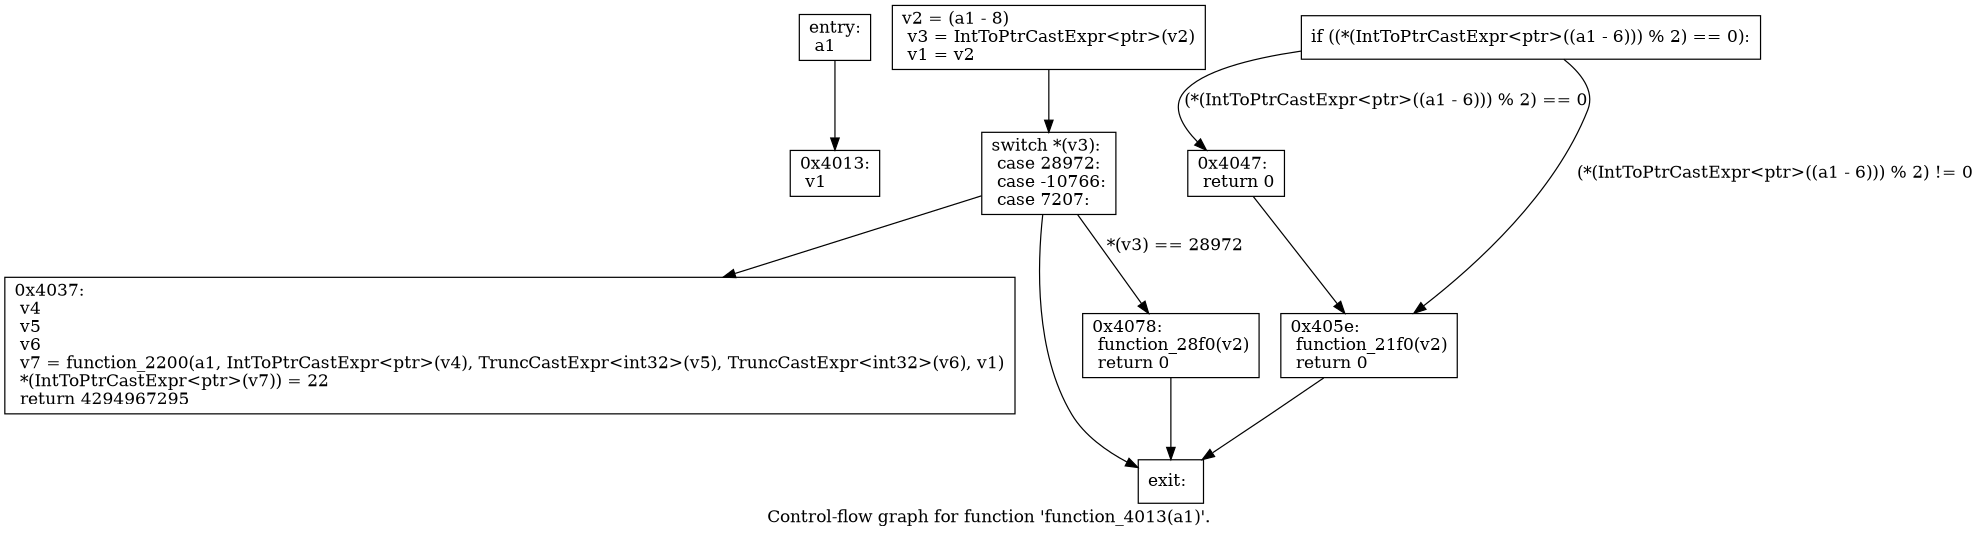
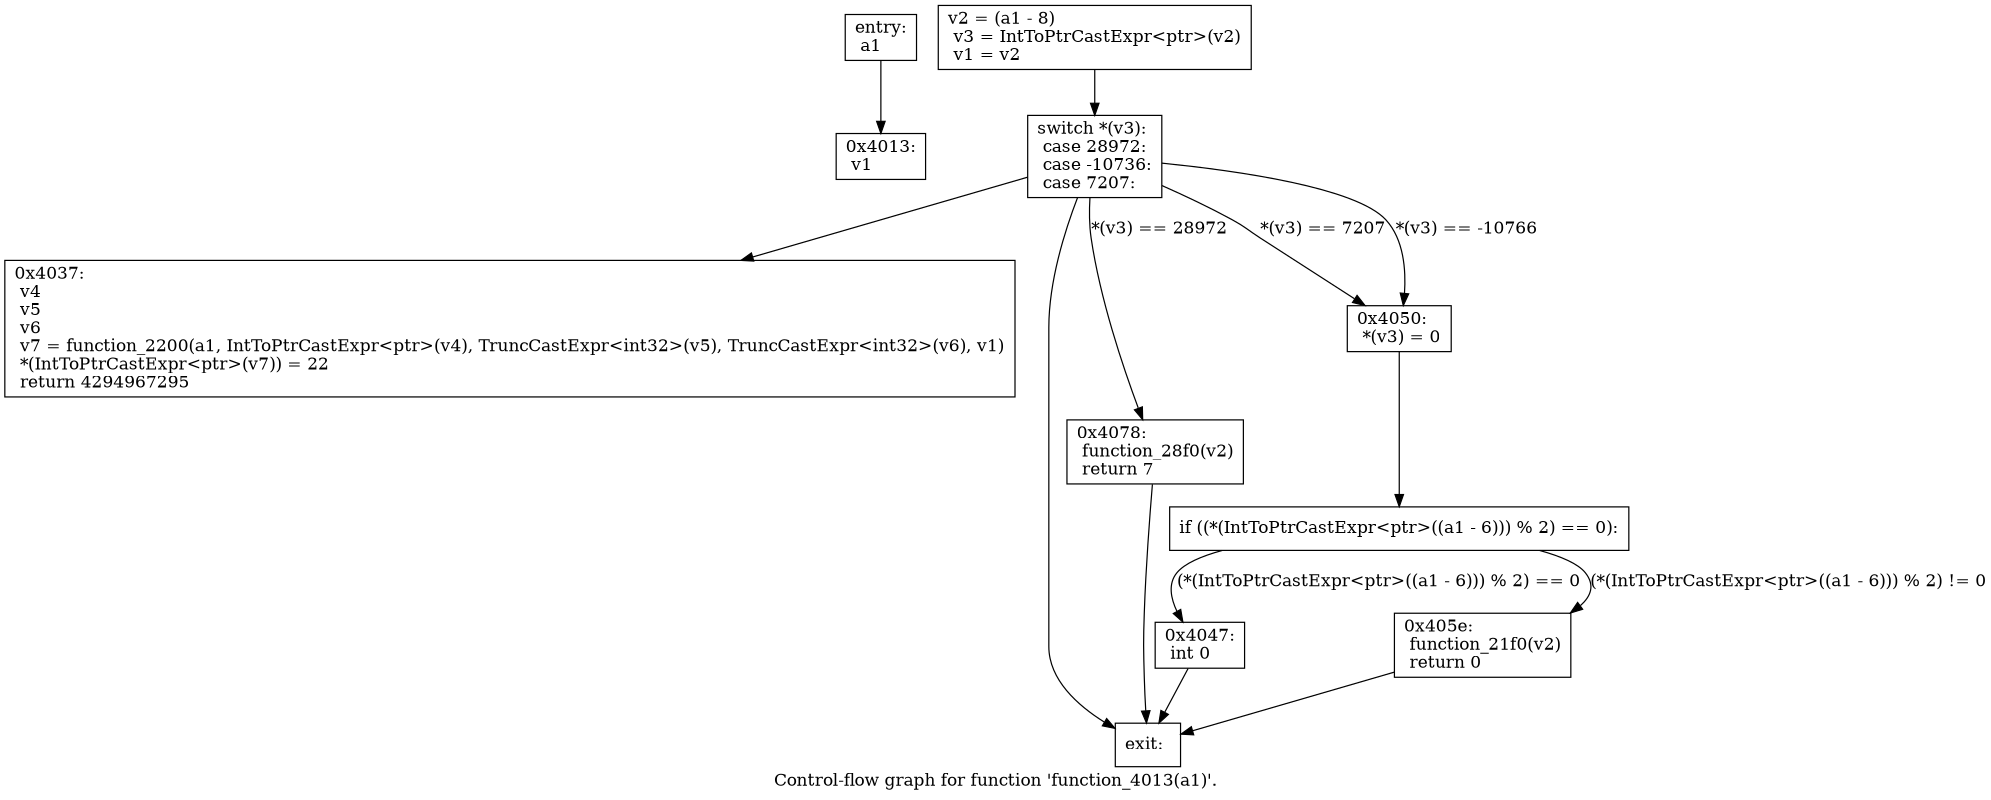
(1049, 182) -> (1095, 165)
(1236, 182) -> (1188, 654)
(1295, 250) -> (1176, 690)
none -> (1399, 329)
(1131, 363) -> (1115, 469)
